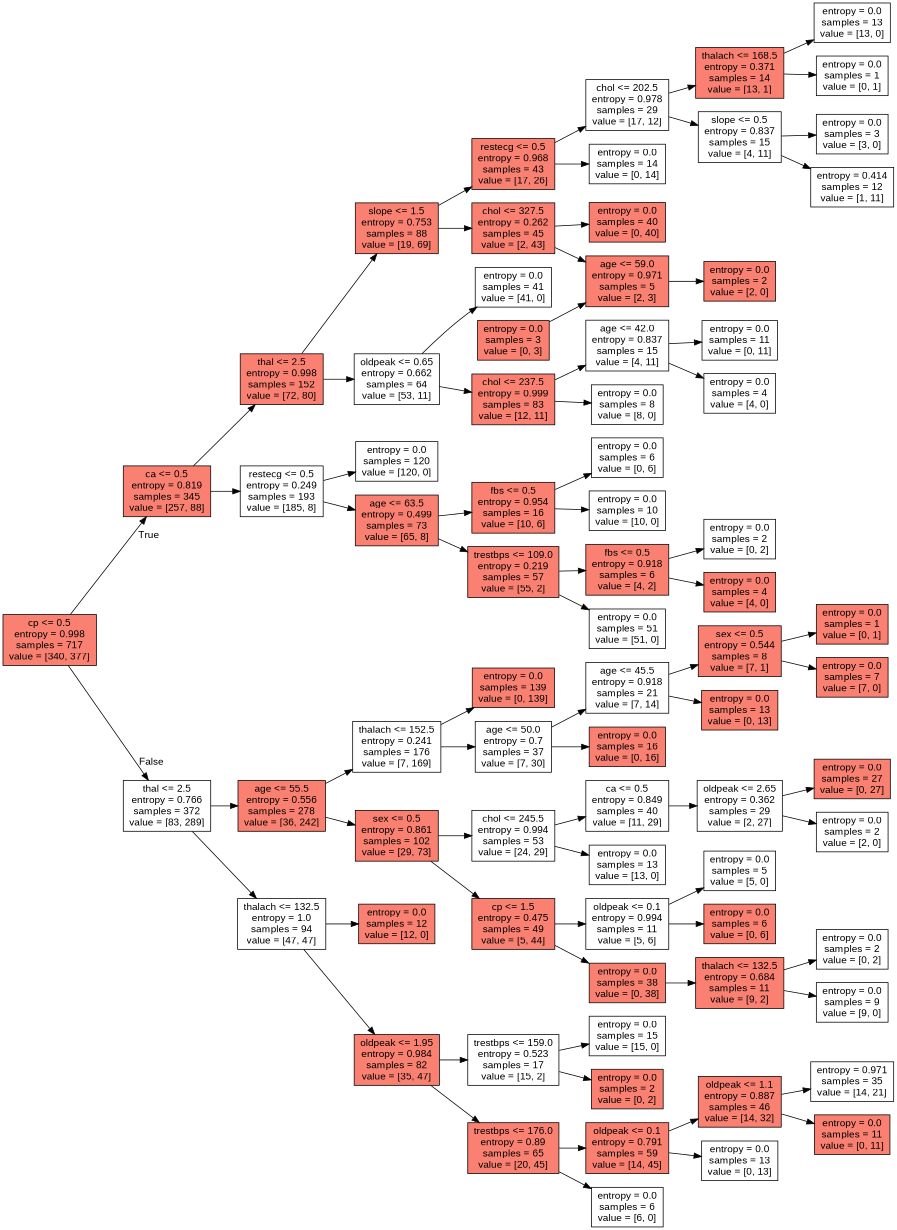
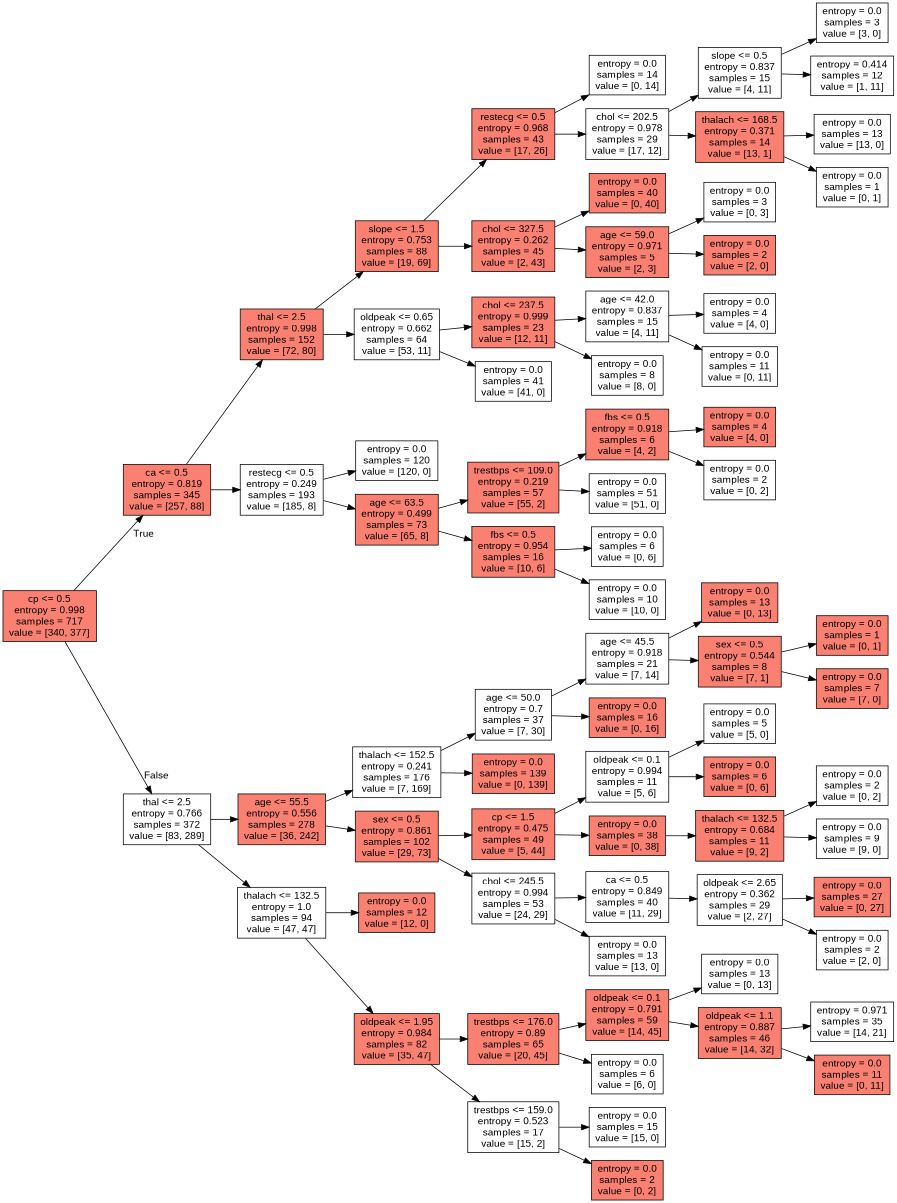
(564, 314) -> (683, 227)
(513, 340) -> (740, 202)
(513, 399) -> (513, 322)
